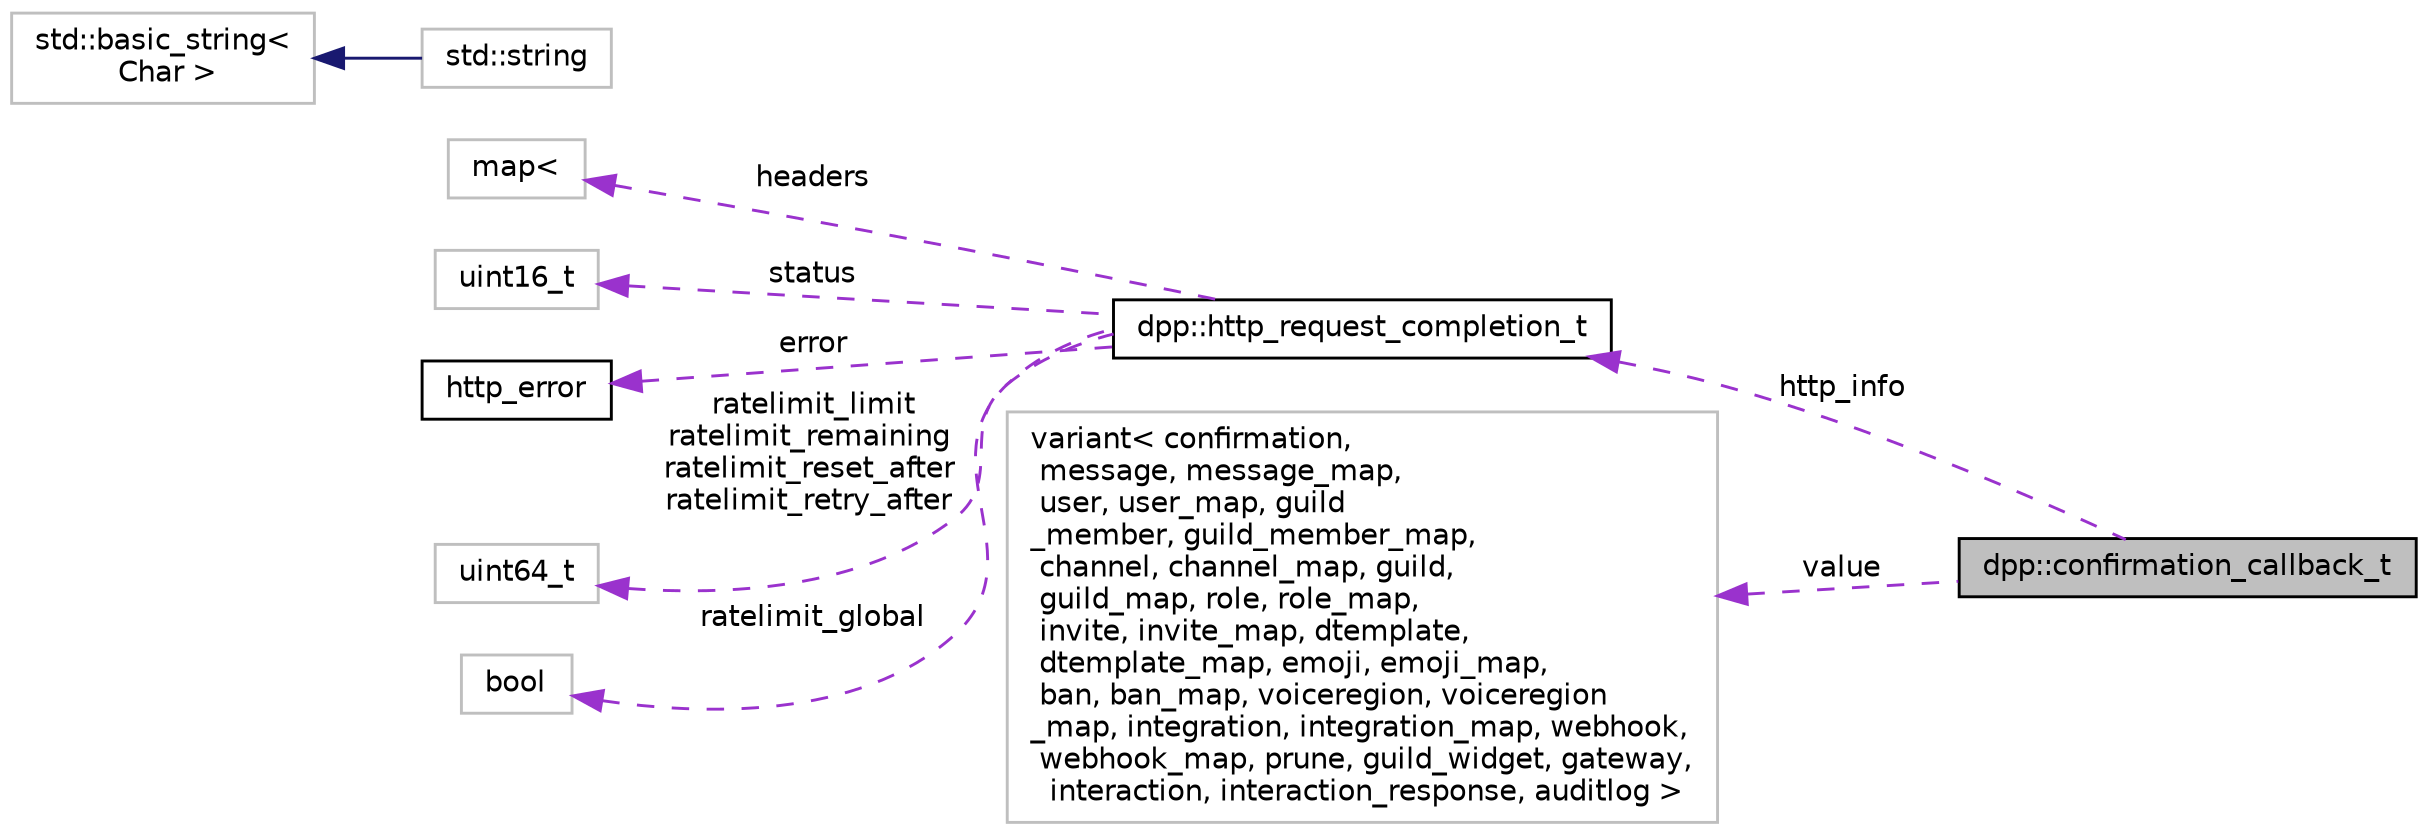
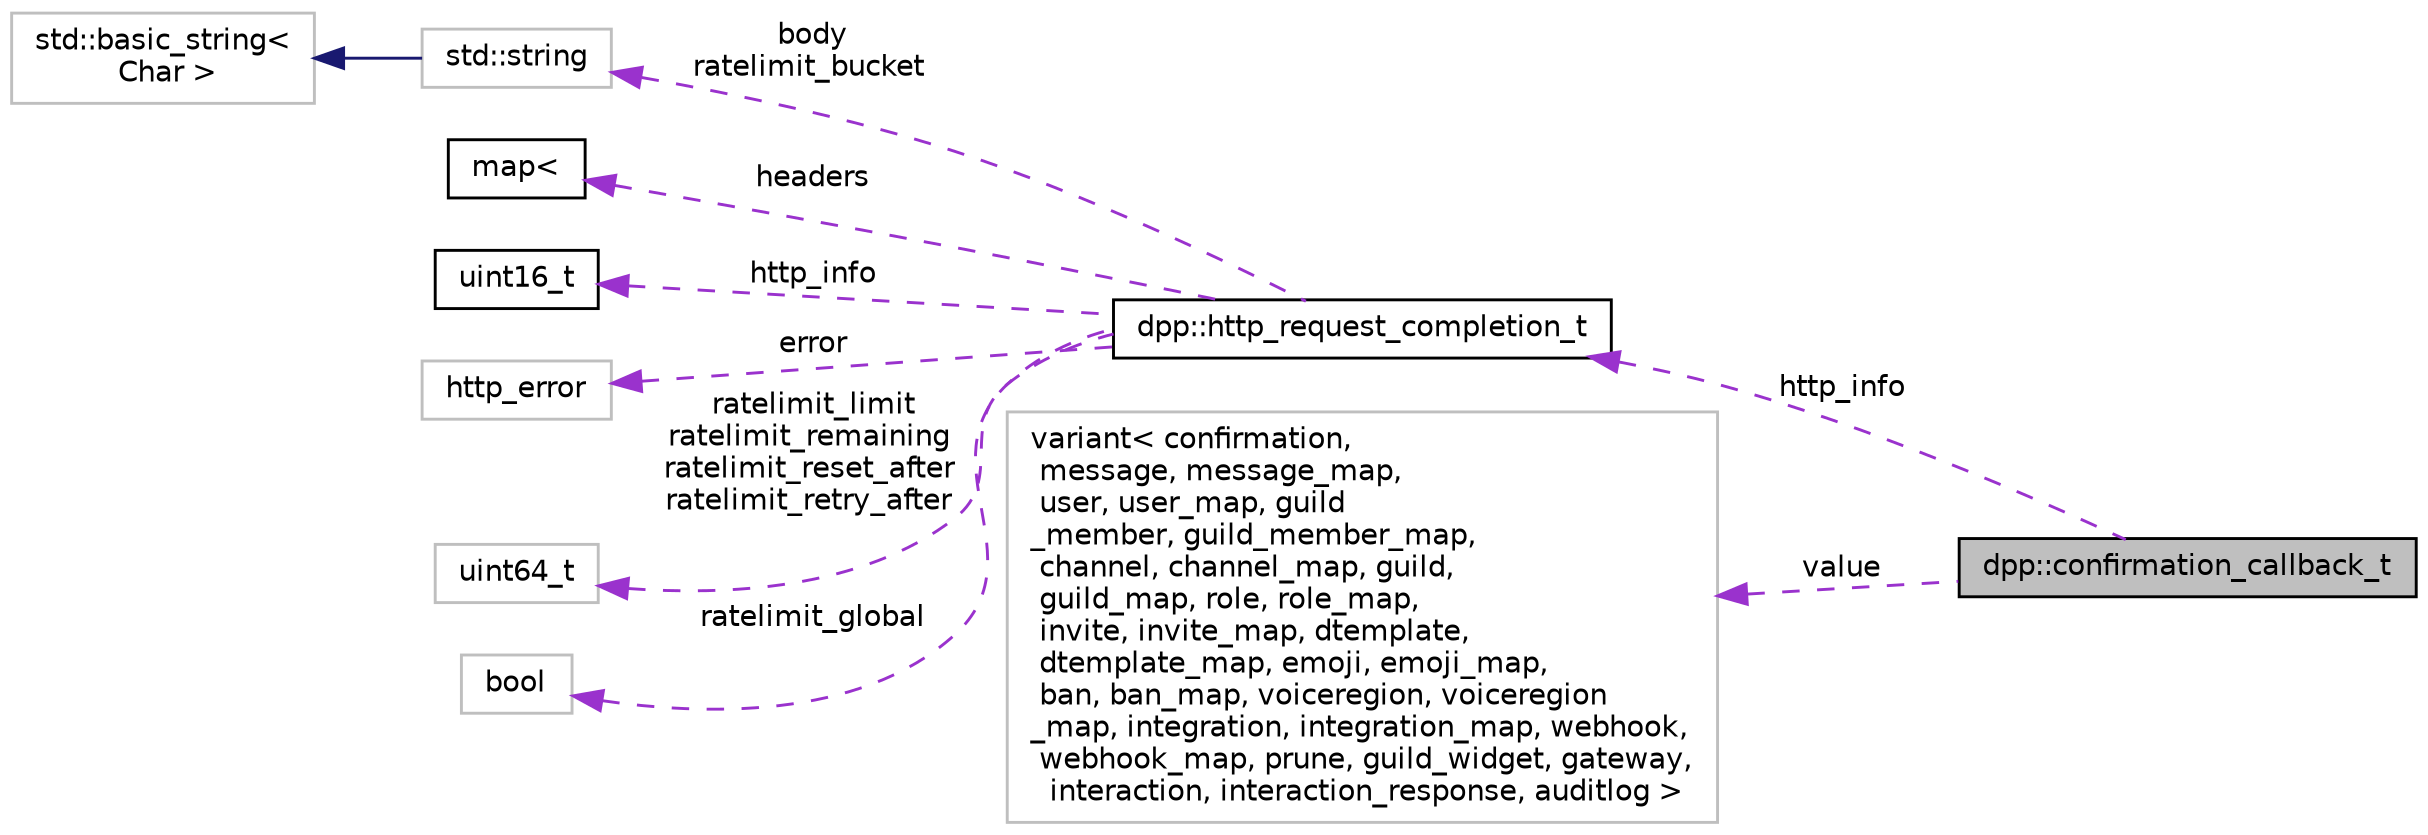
none -> (983, 161)
(517, 169) -> (517, 169)
(809, 275) -> (809, 275)
(517, 279) -> (517, 279)
(517, 390) -> (517, 390)
